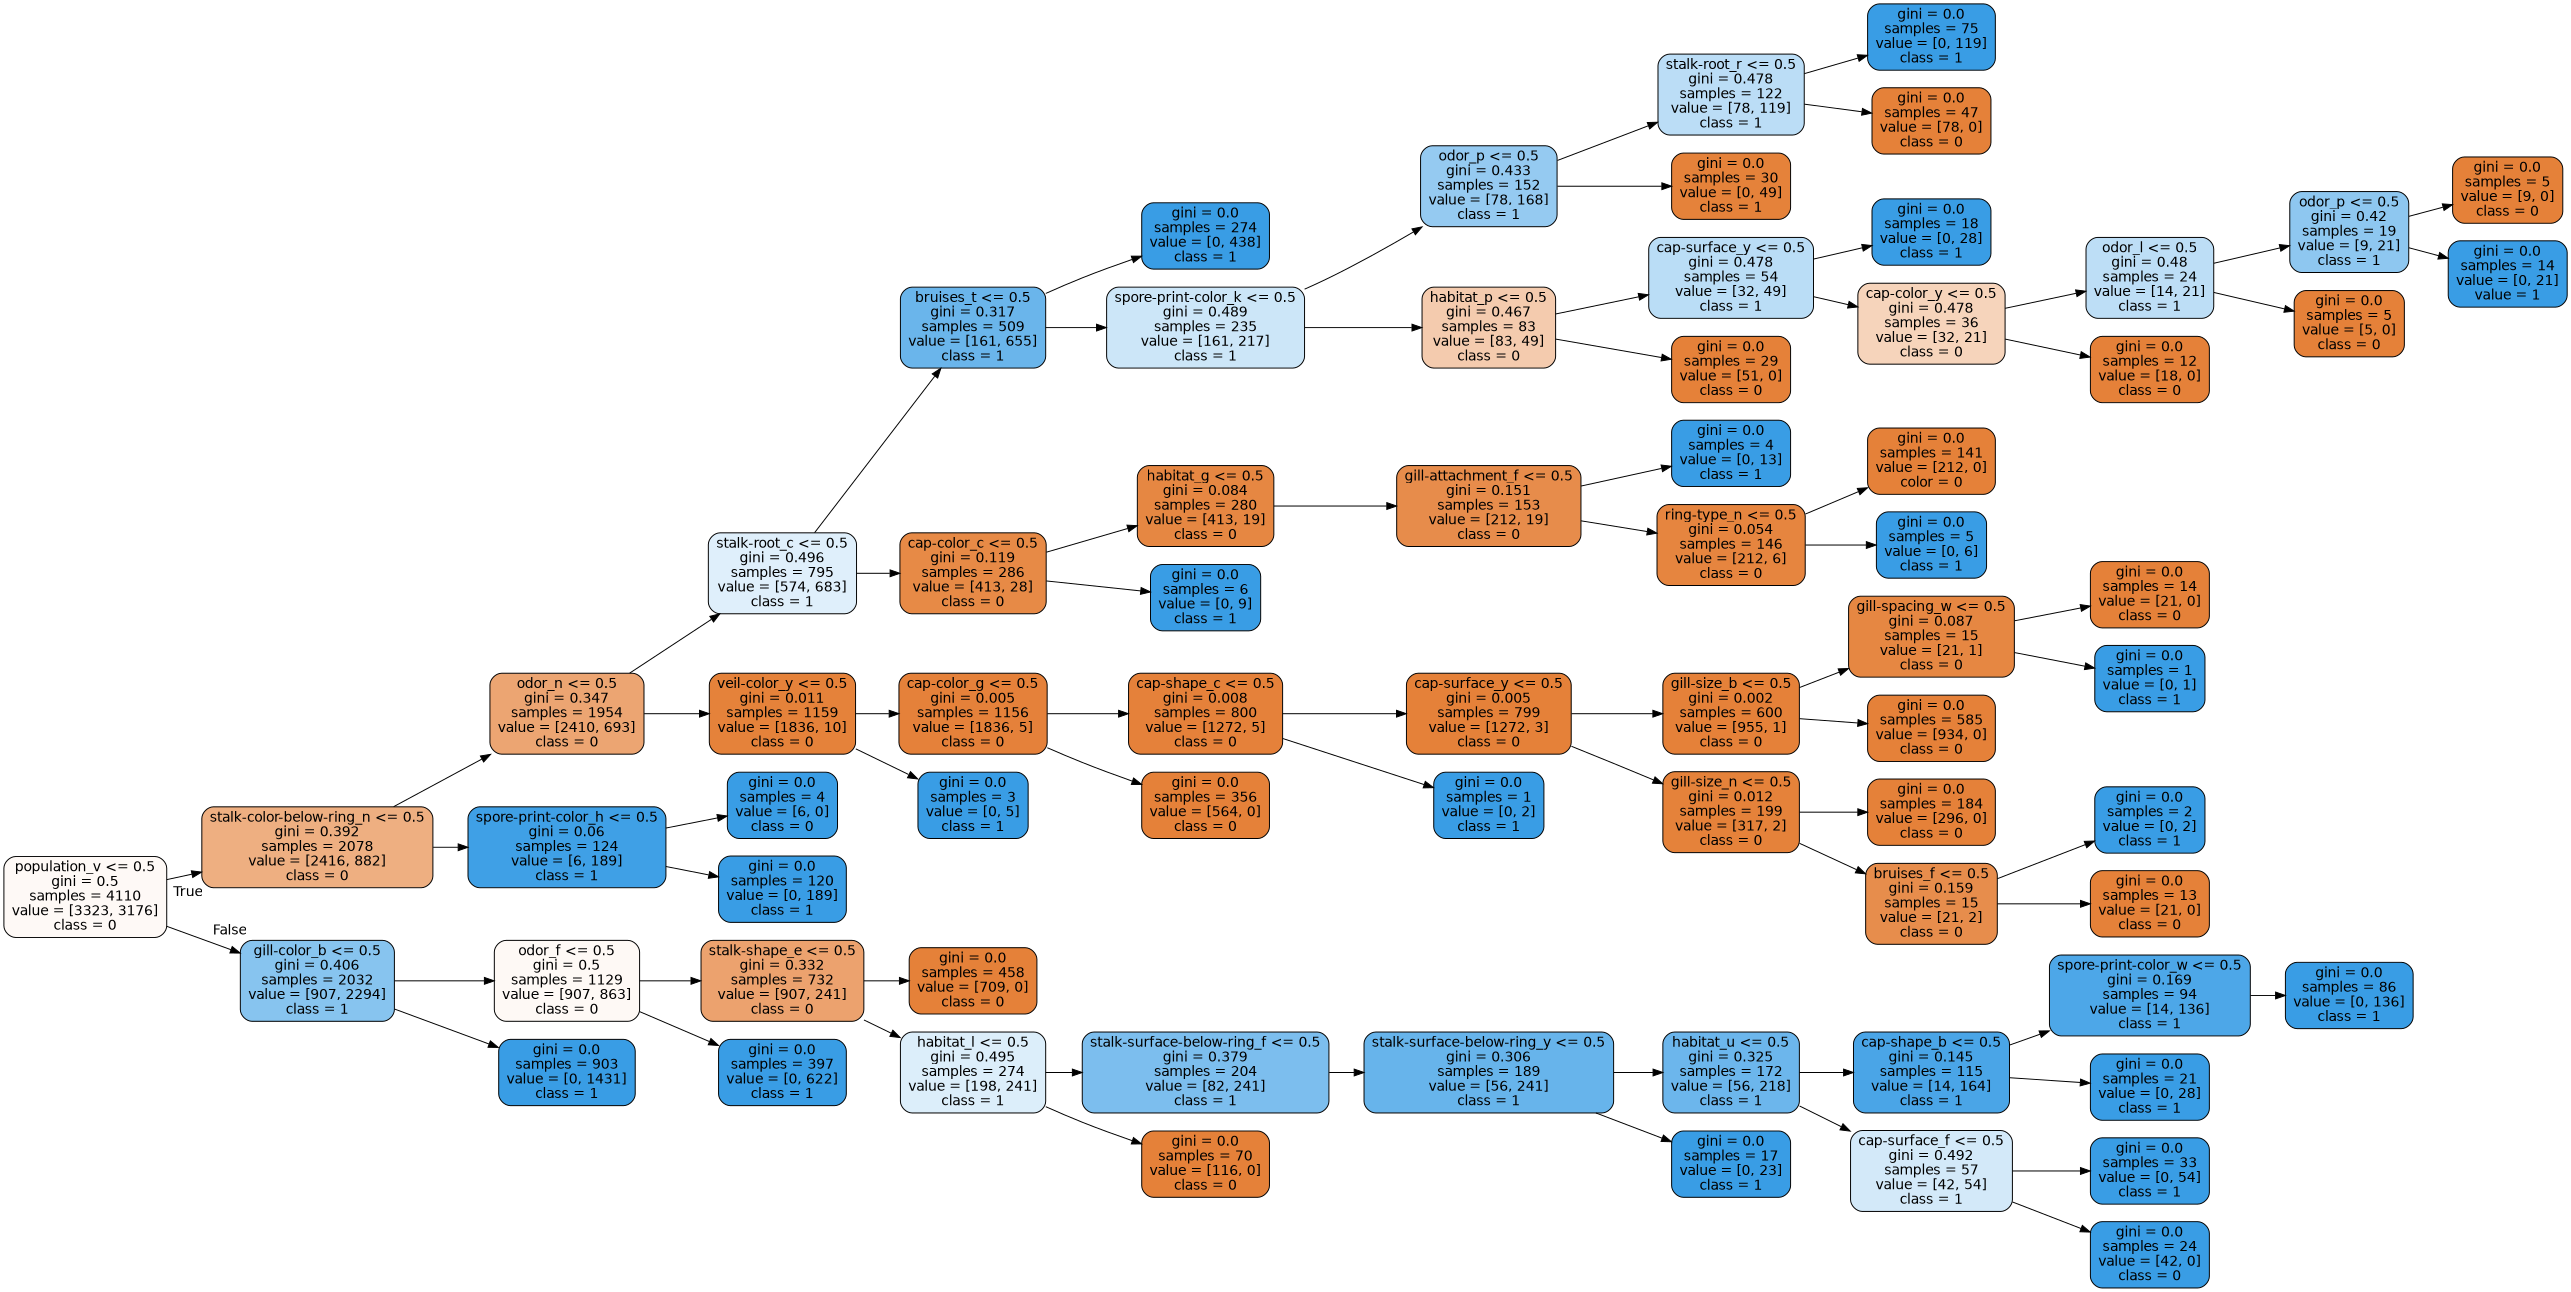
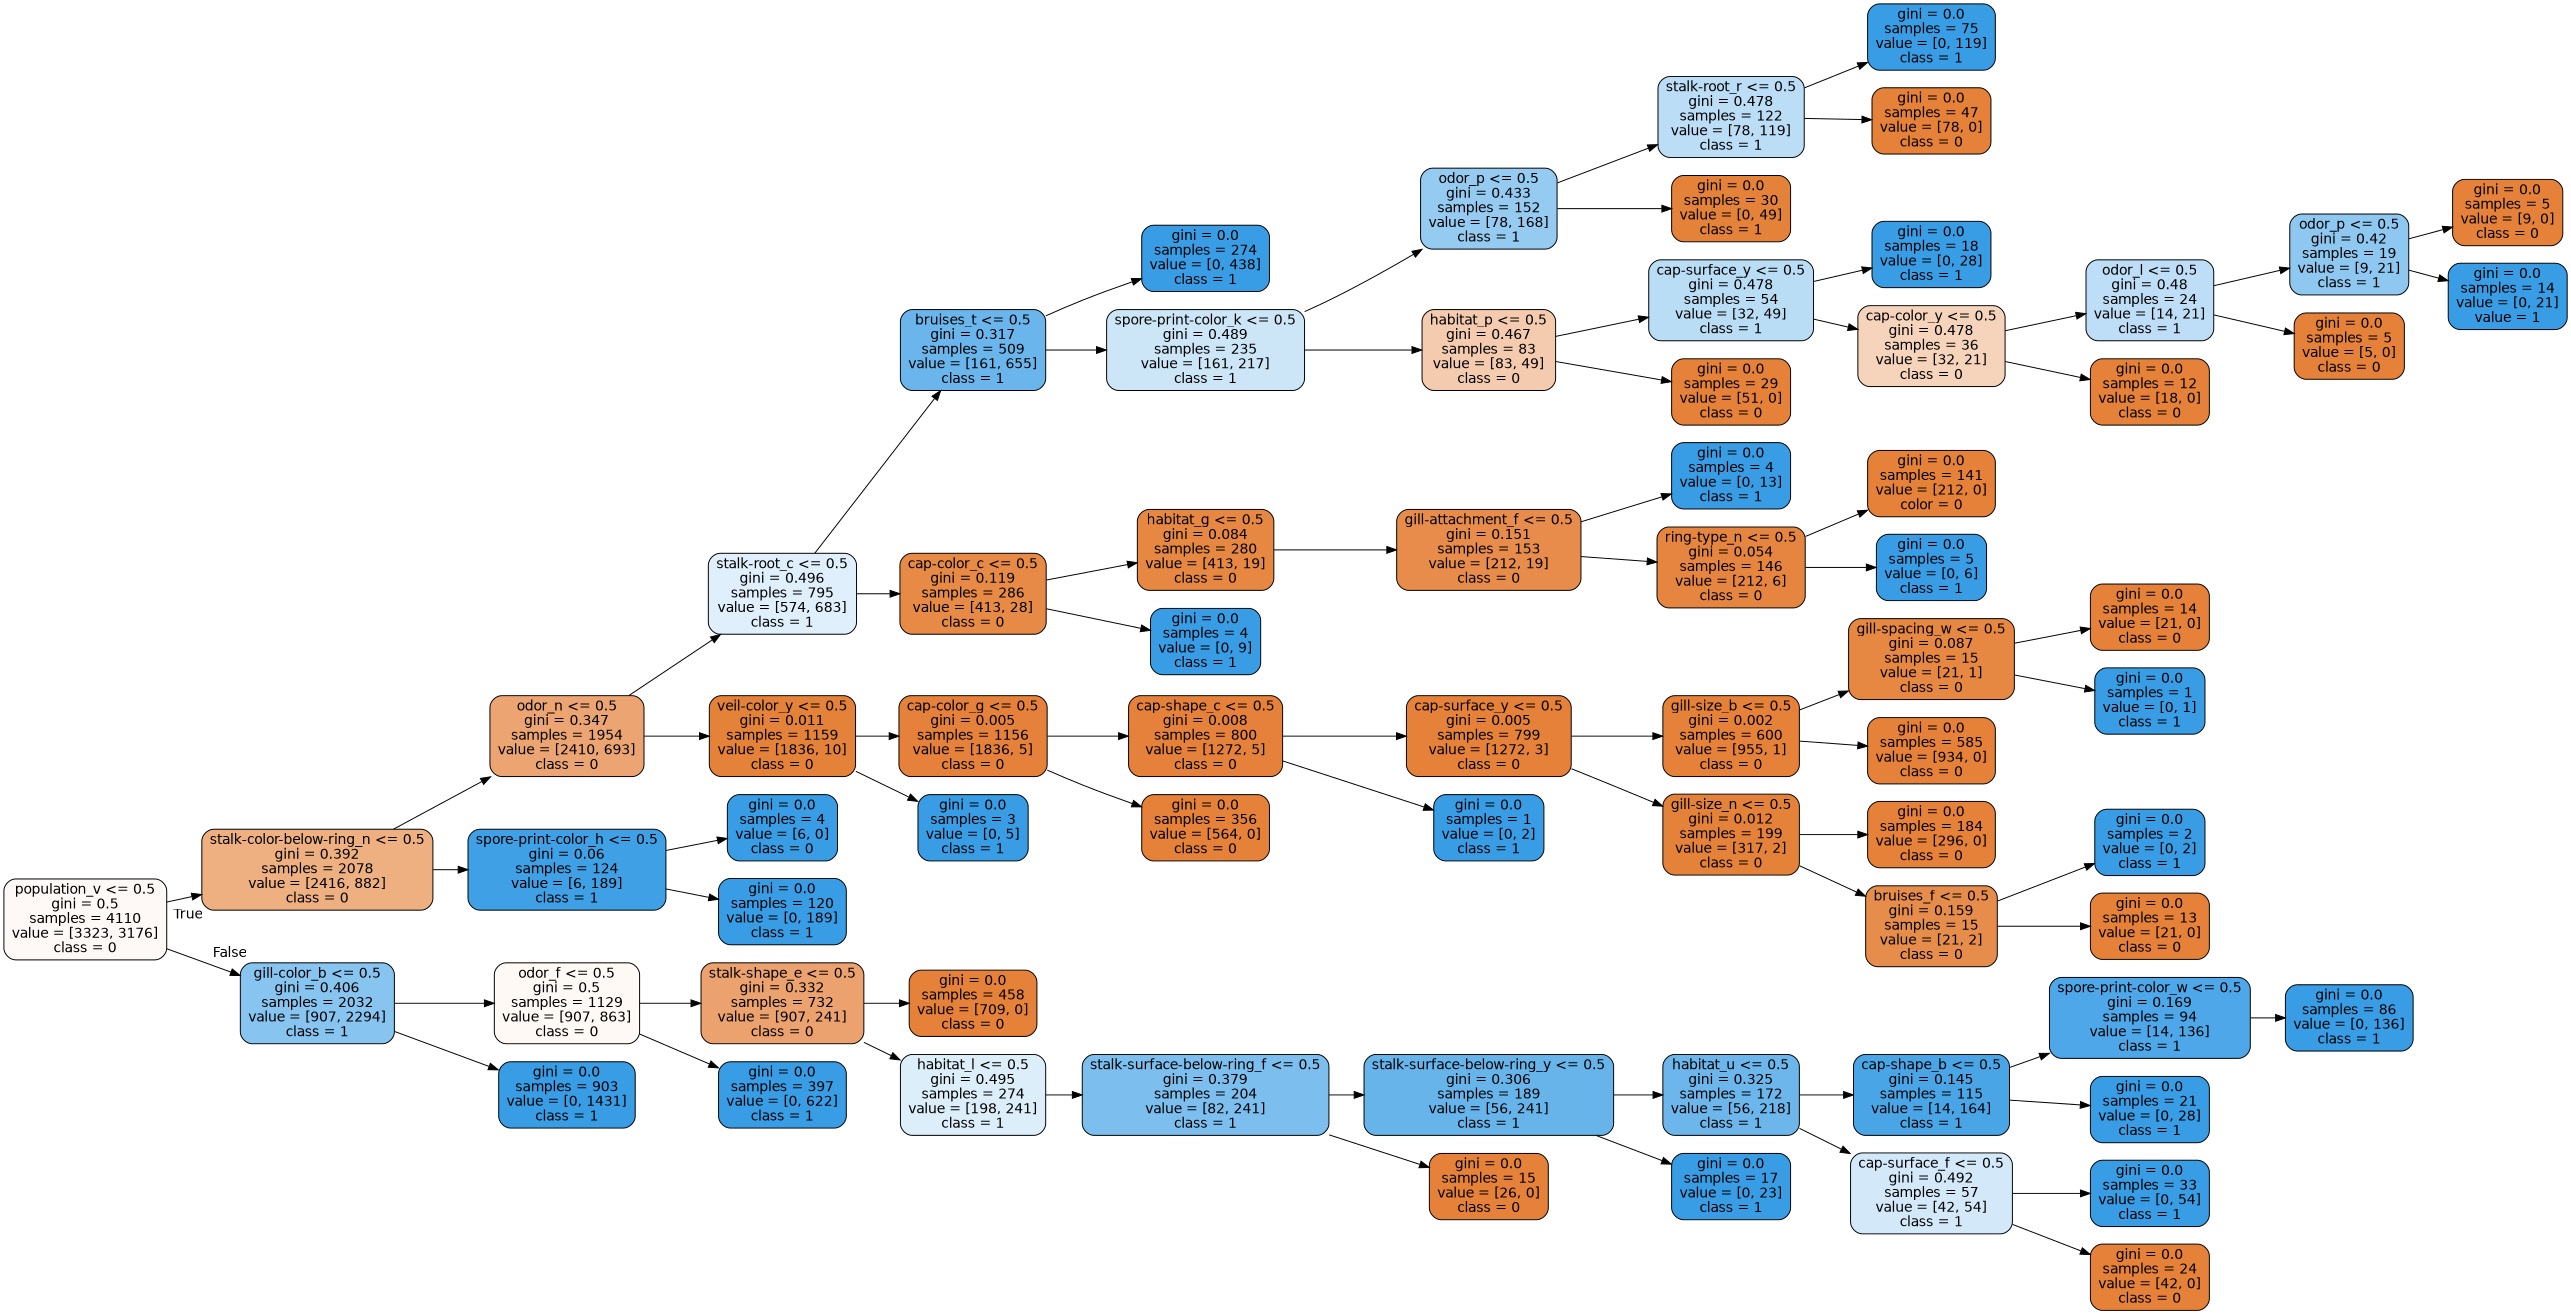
(1206, 598) -> (1206, 642)
(1206, 1164) -> none
none -> (1489, 1187)
(2150, 1255) -> (2150, 1277)
